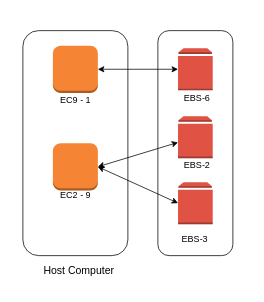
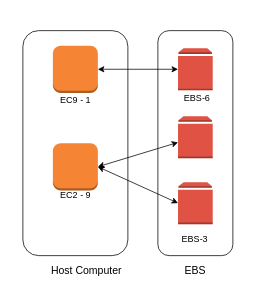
(197, 165) -> none
(79, 270) -> (87, 270)
none -> (195, 270)
